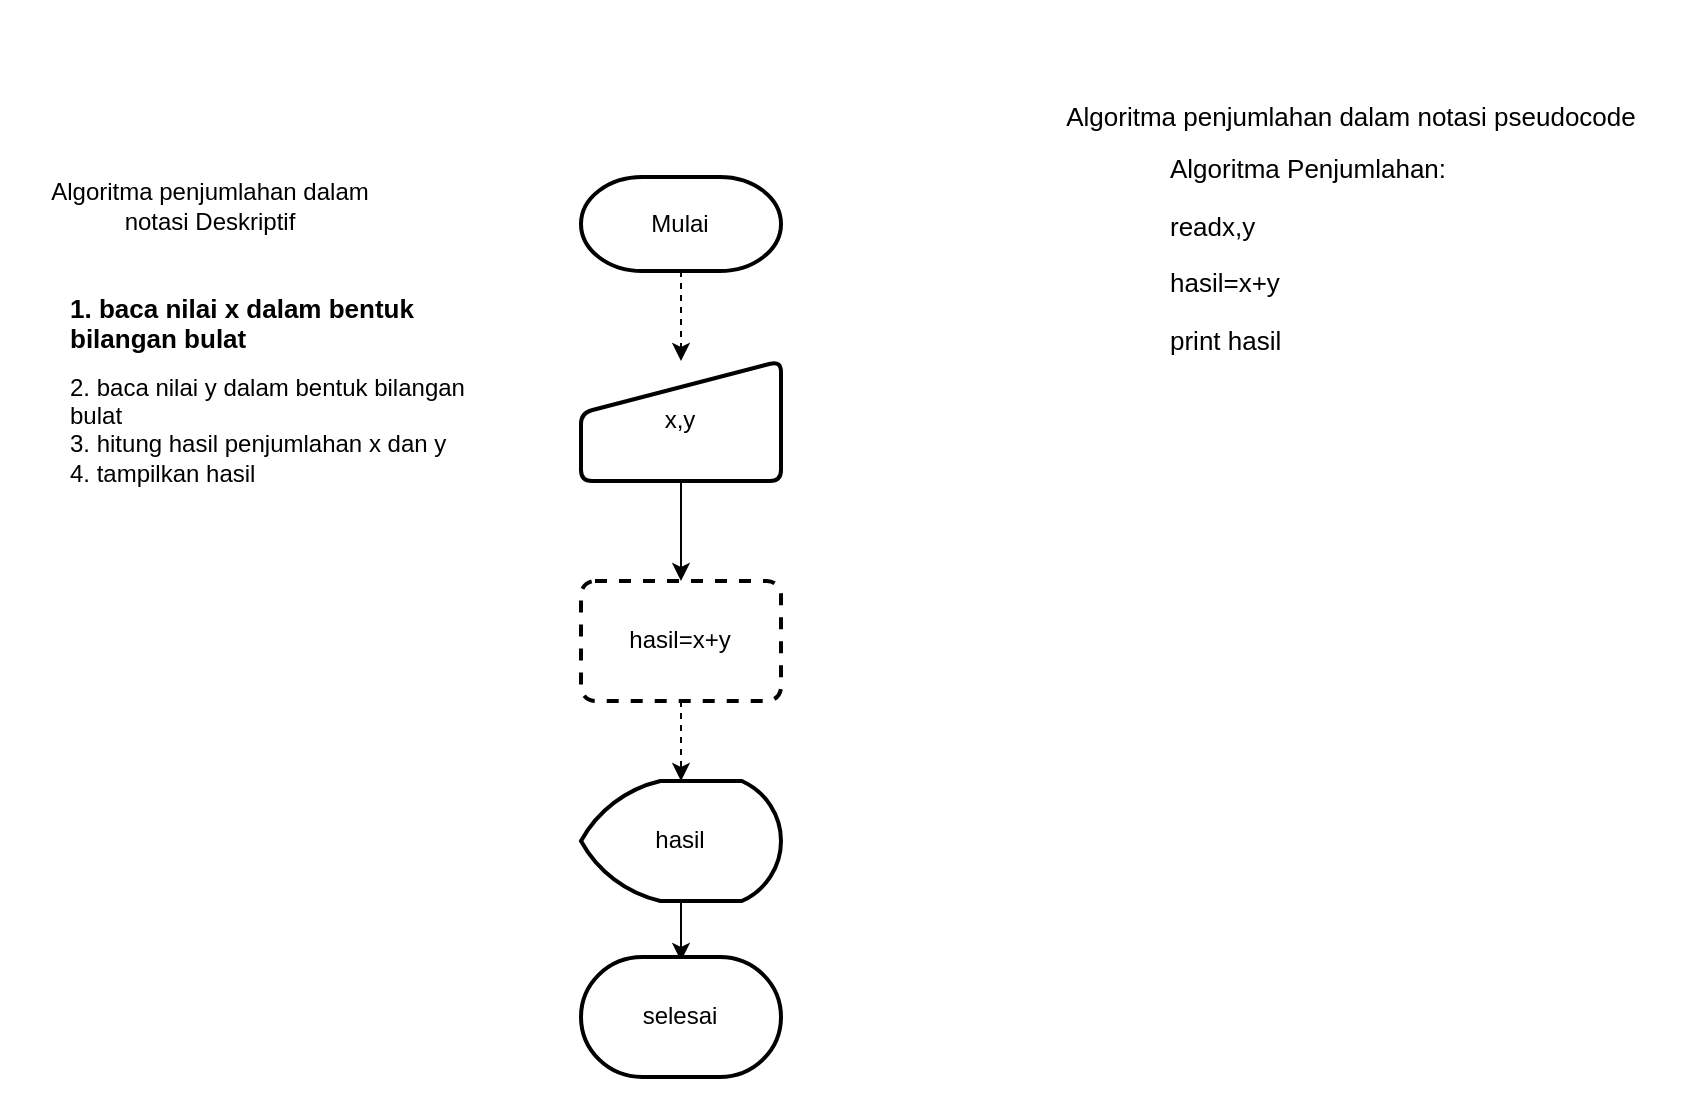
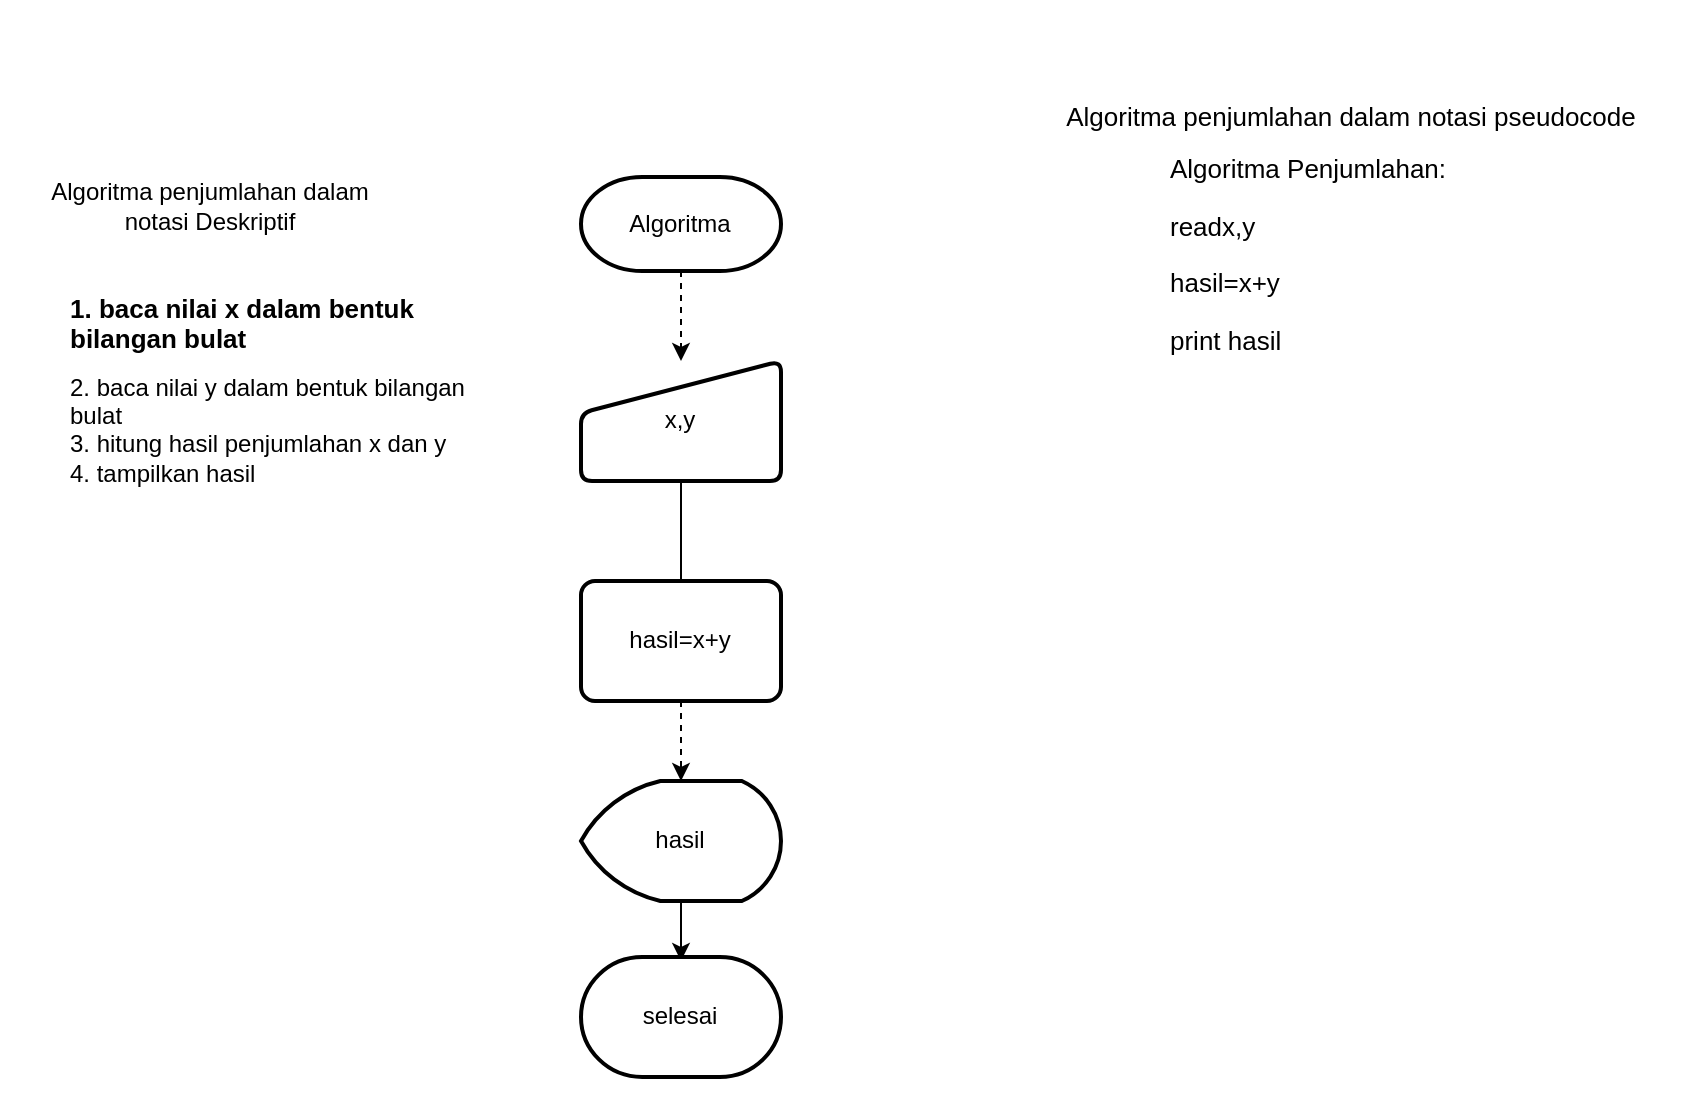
(681, 225) -> (681, 225)
(681, 566) -> (681, 572)
(681, 641) -> (681, 641)
